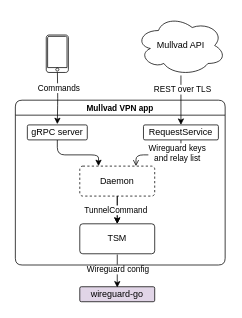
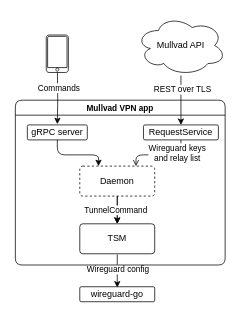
(117, 294) -> (117, 294)
